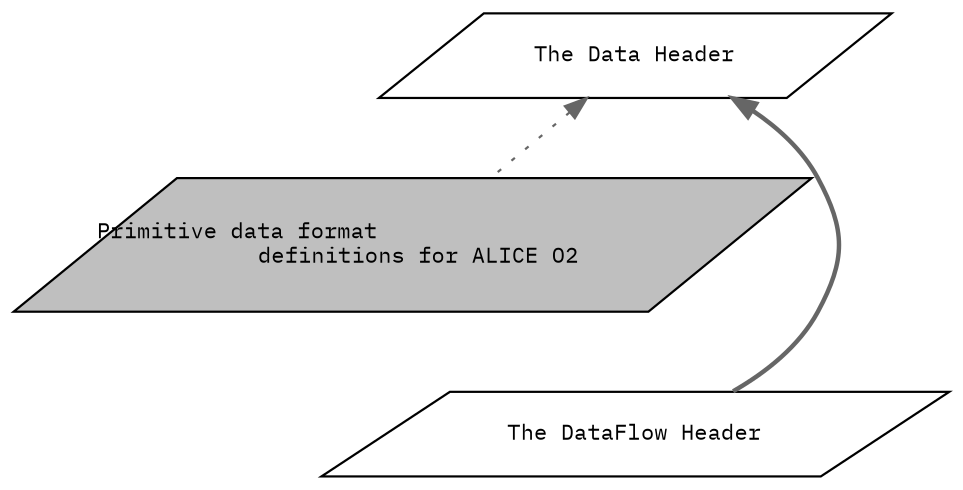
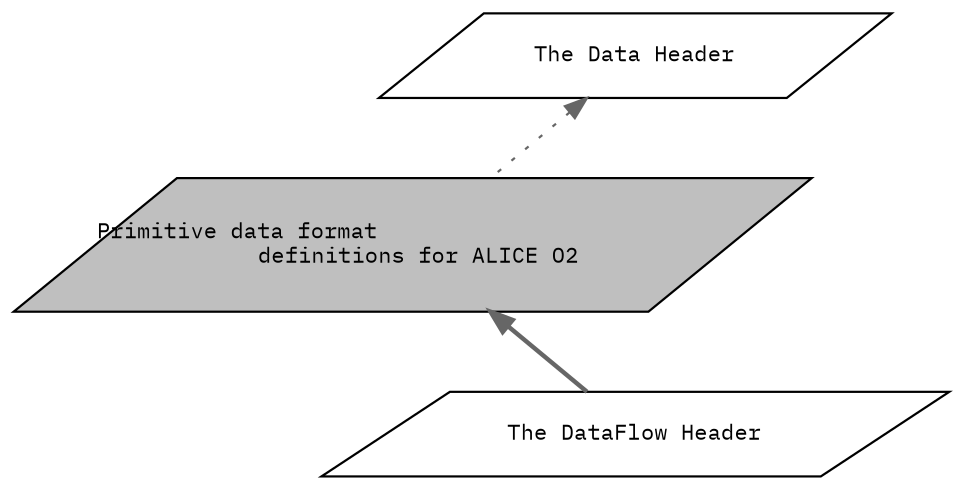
(838, 256) -> (548, 359)
